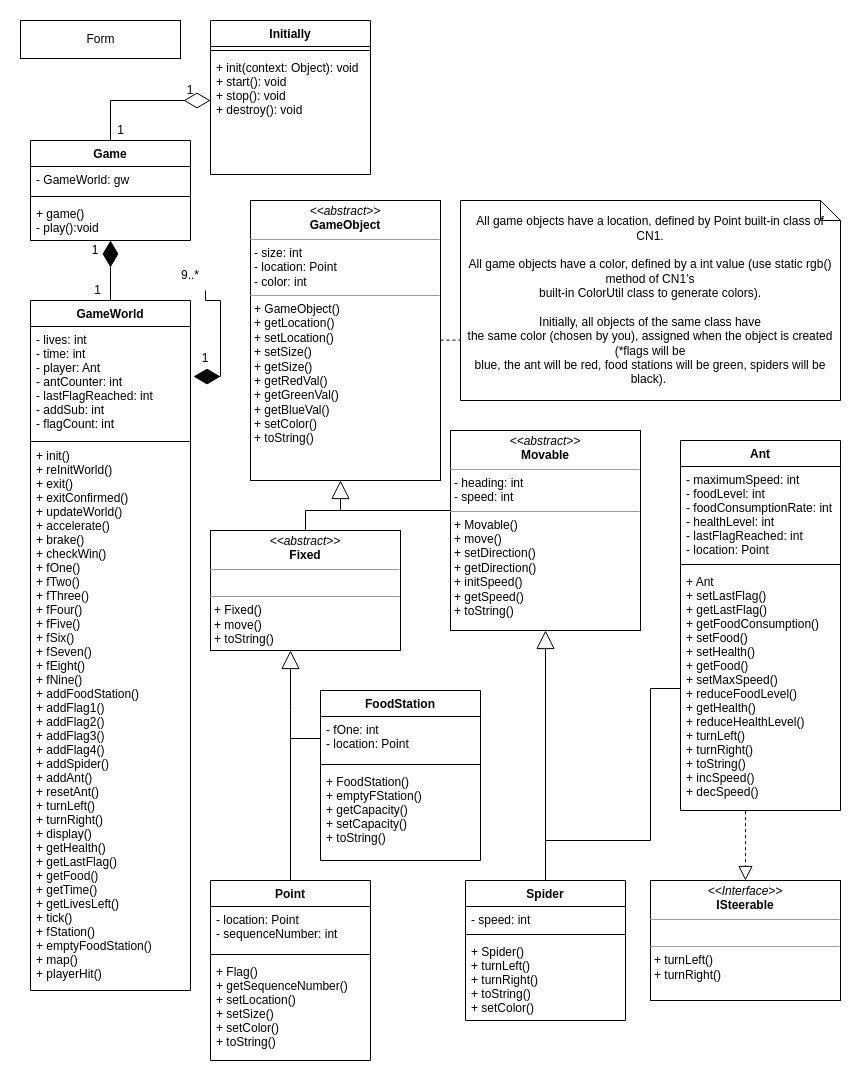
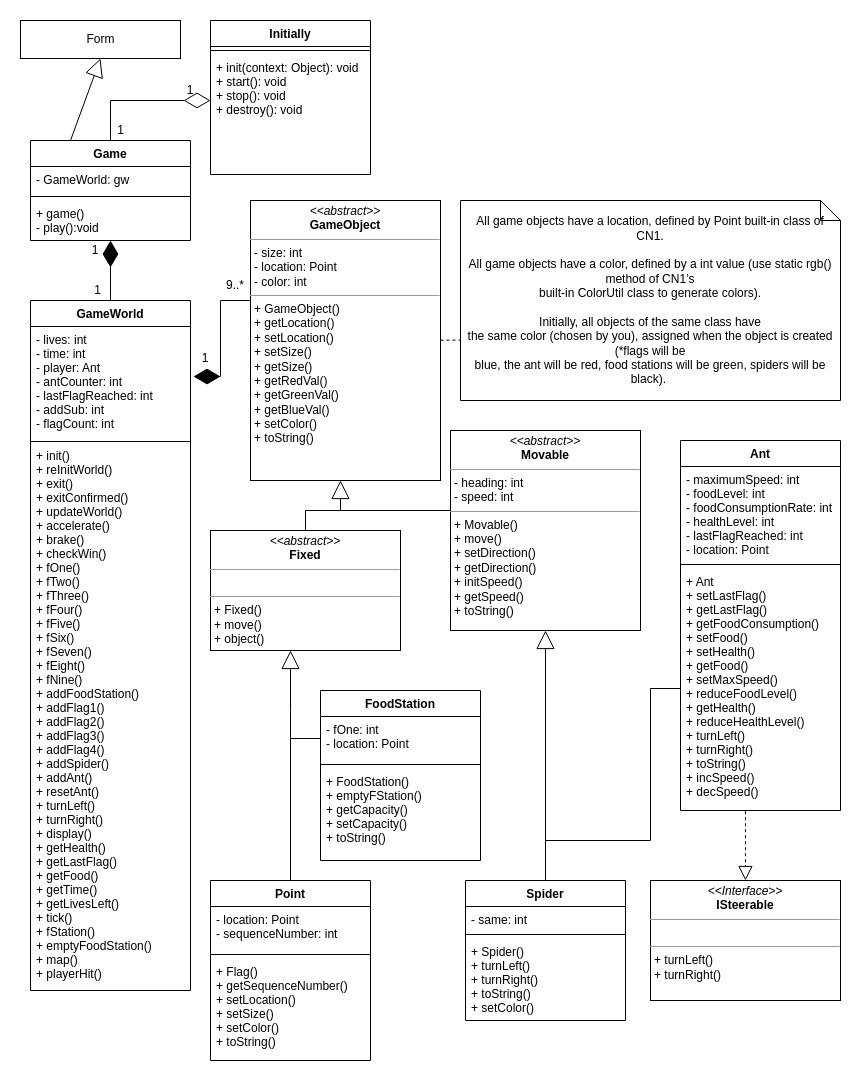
none -> (82, 108)
(191, 276) -> (236, 286)
(251, 567) -> (251, 567)
(505, 920) -> (502, 920)
